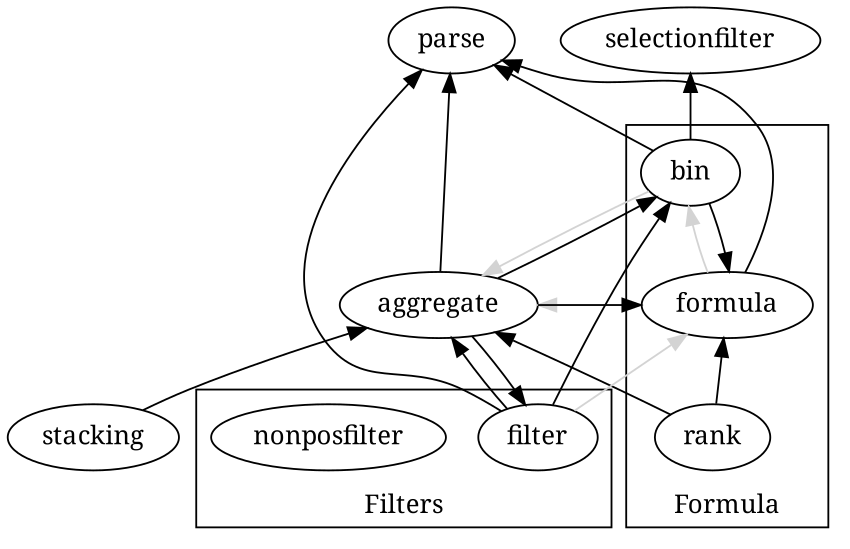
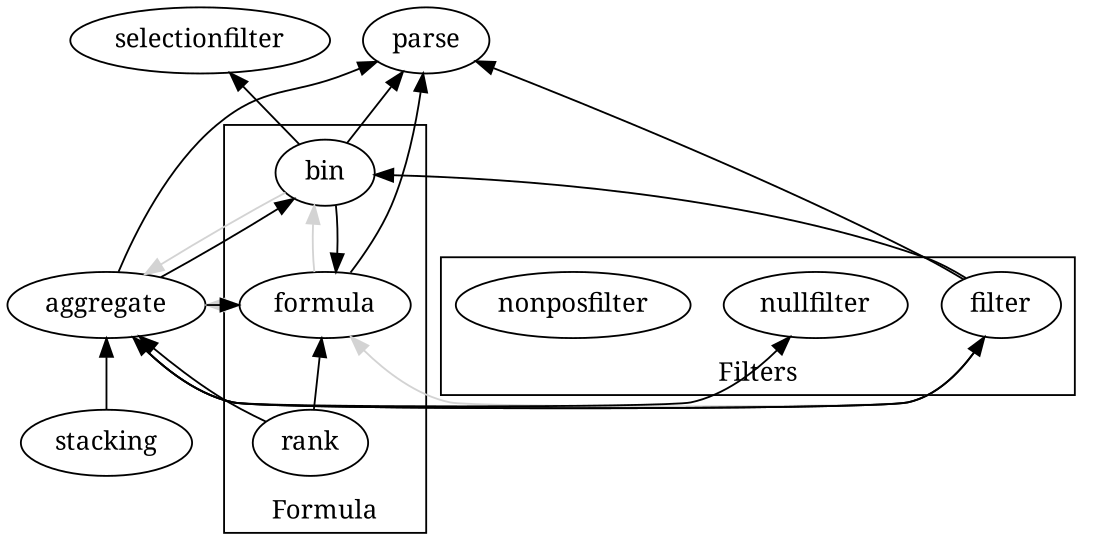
none -> (816, 305)
